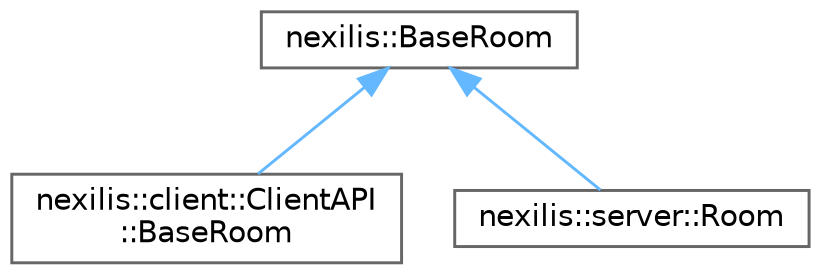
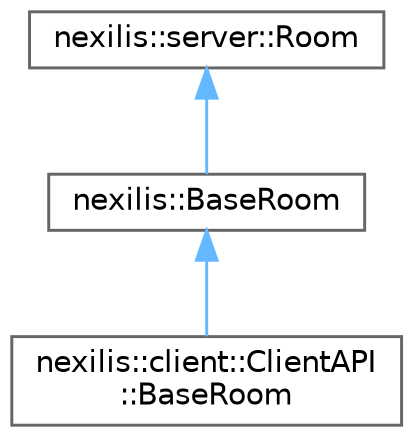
(537, 138) -> (207, 136)
